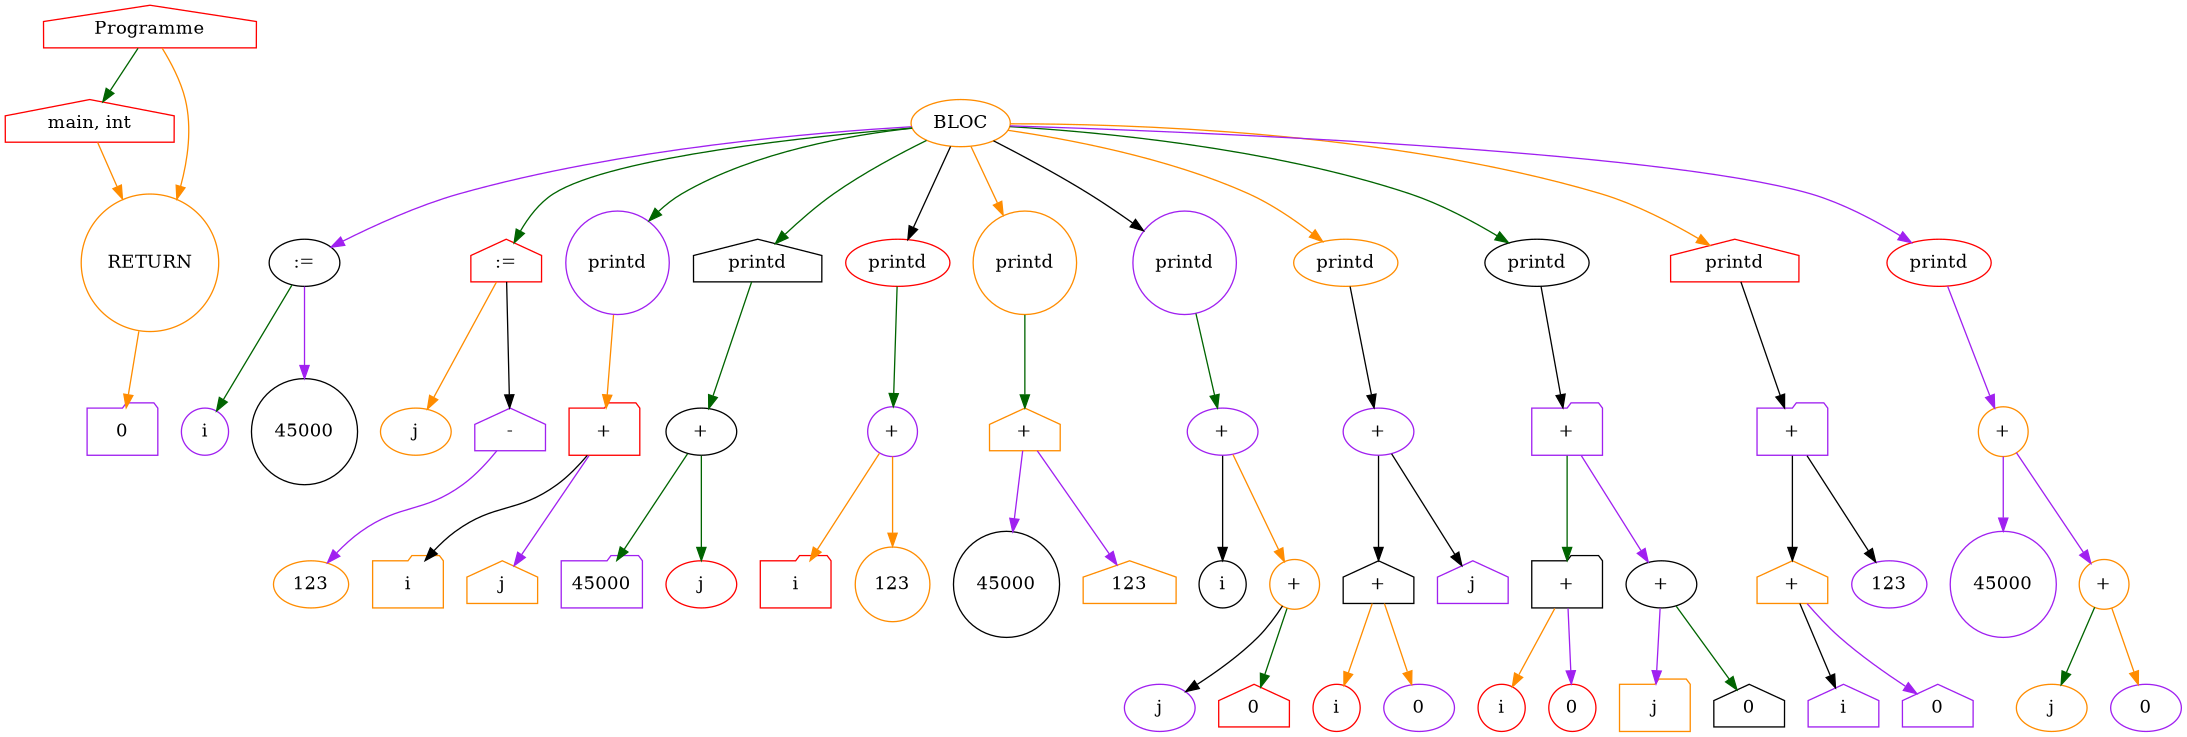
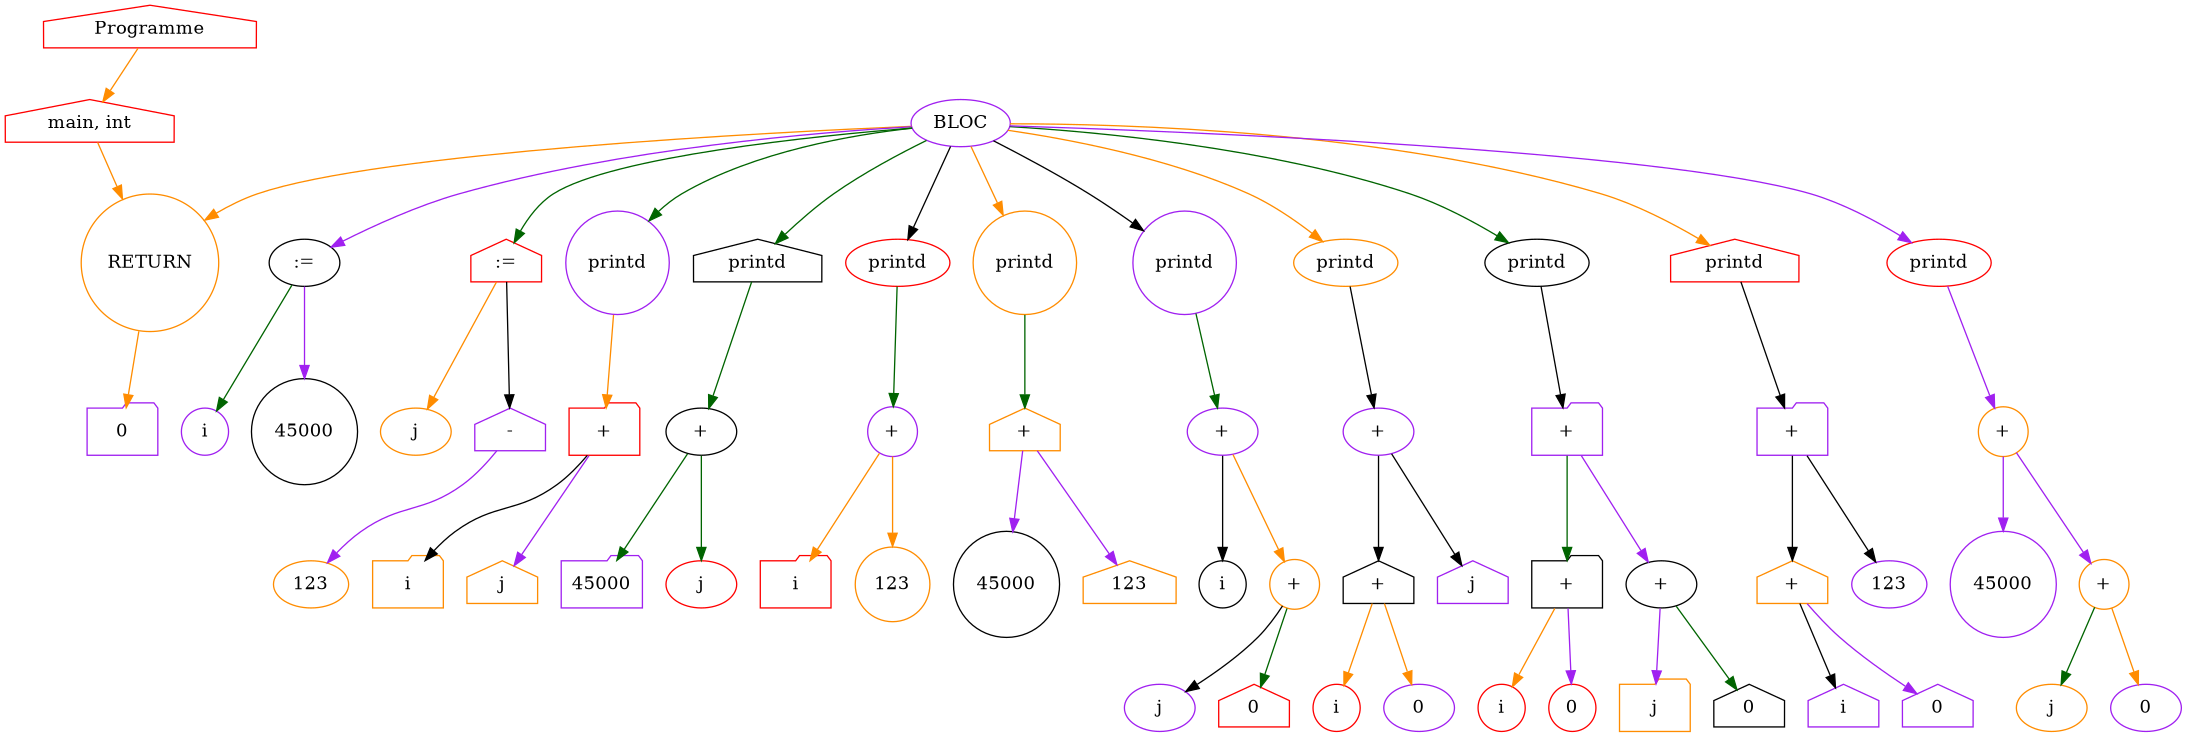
(124, 69) -> (124, 69)
(188, 115) -> (560, 148)
(961, 123) -> (961, 123)
